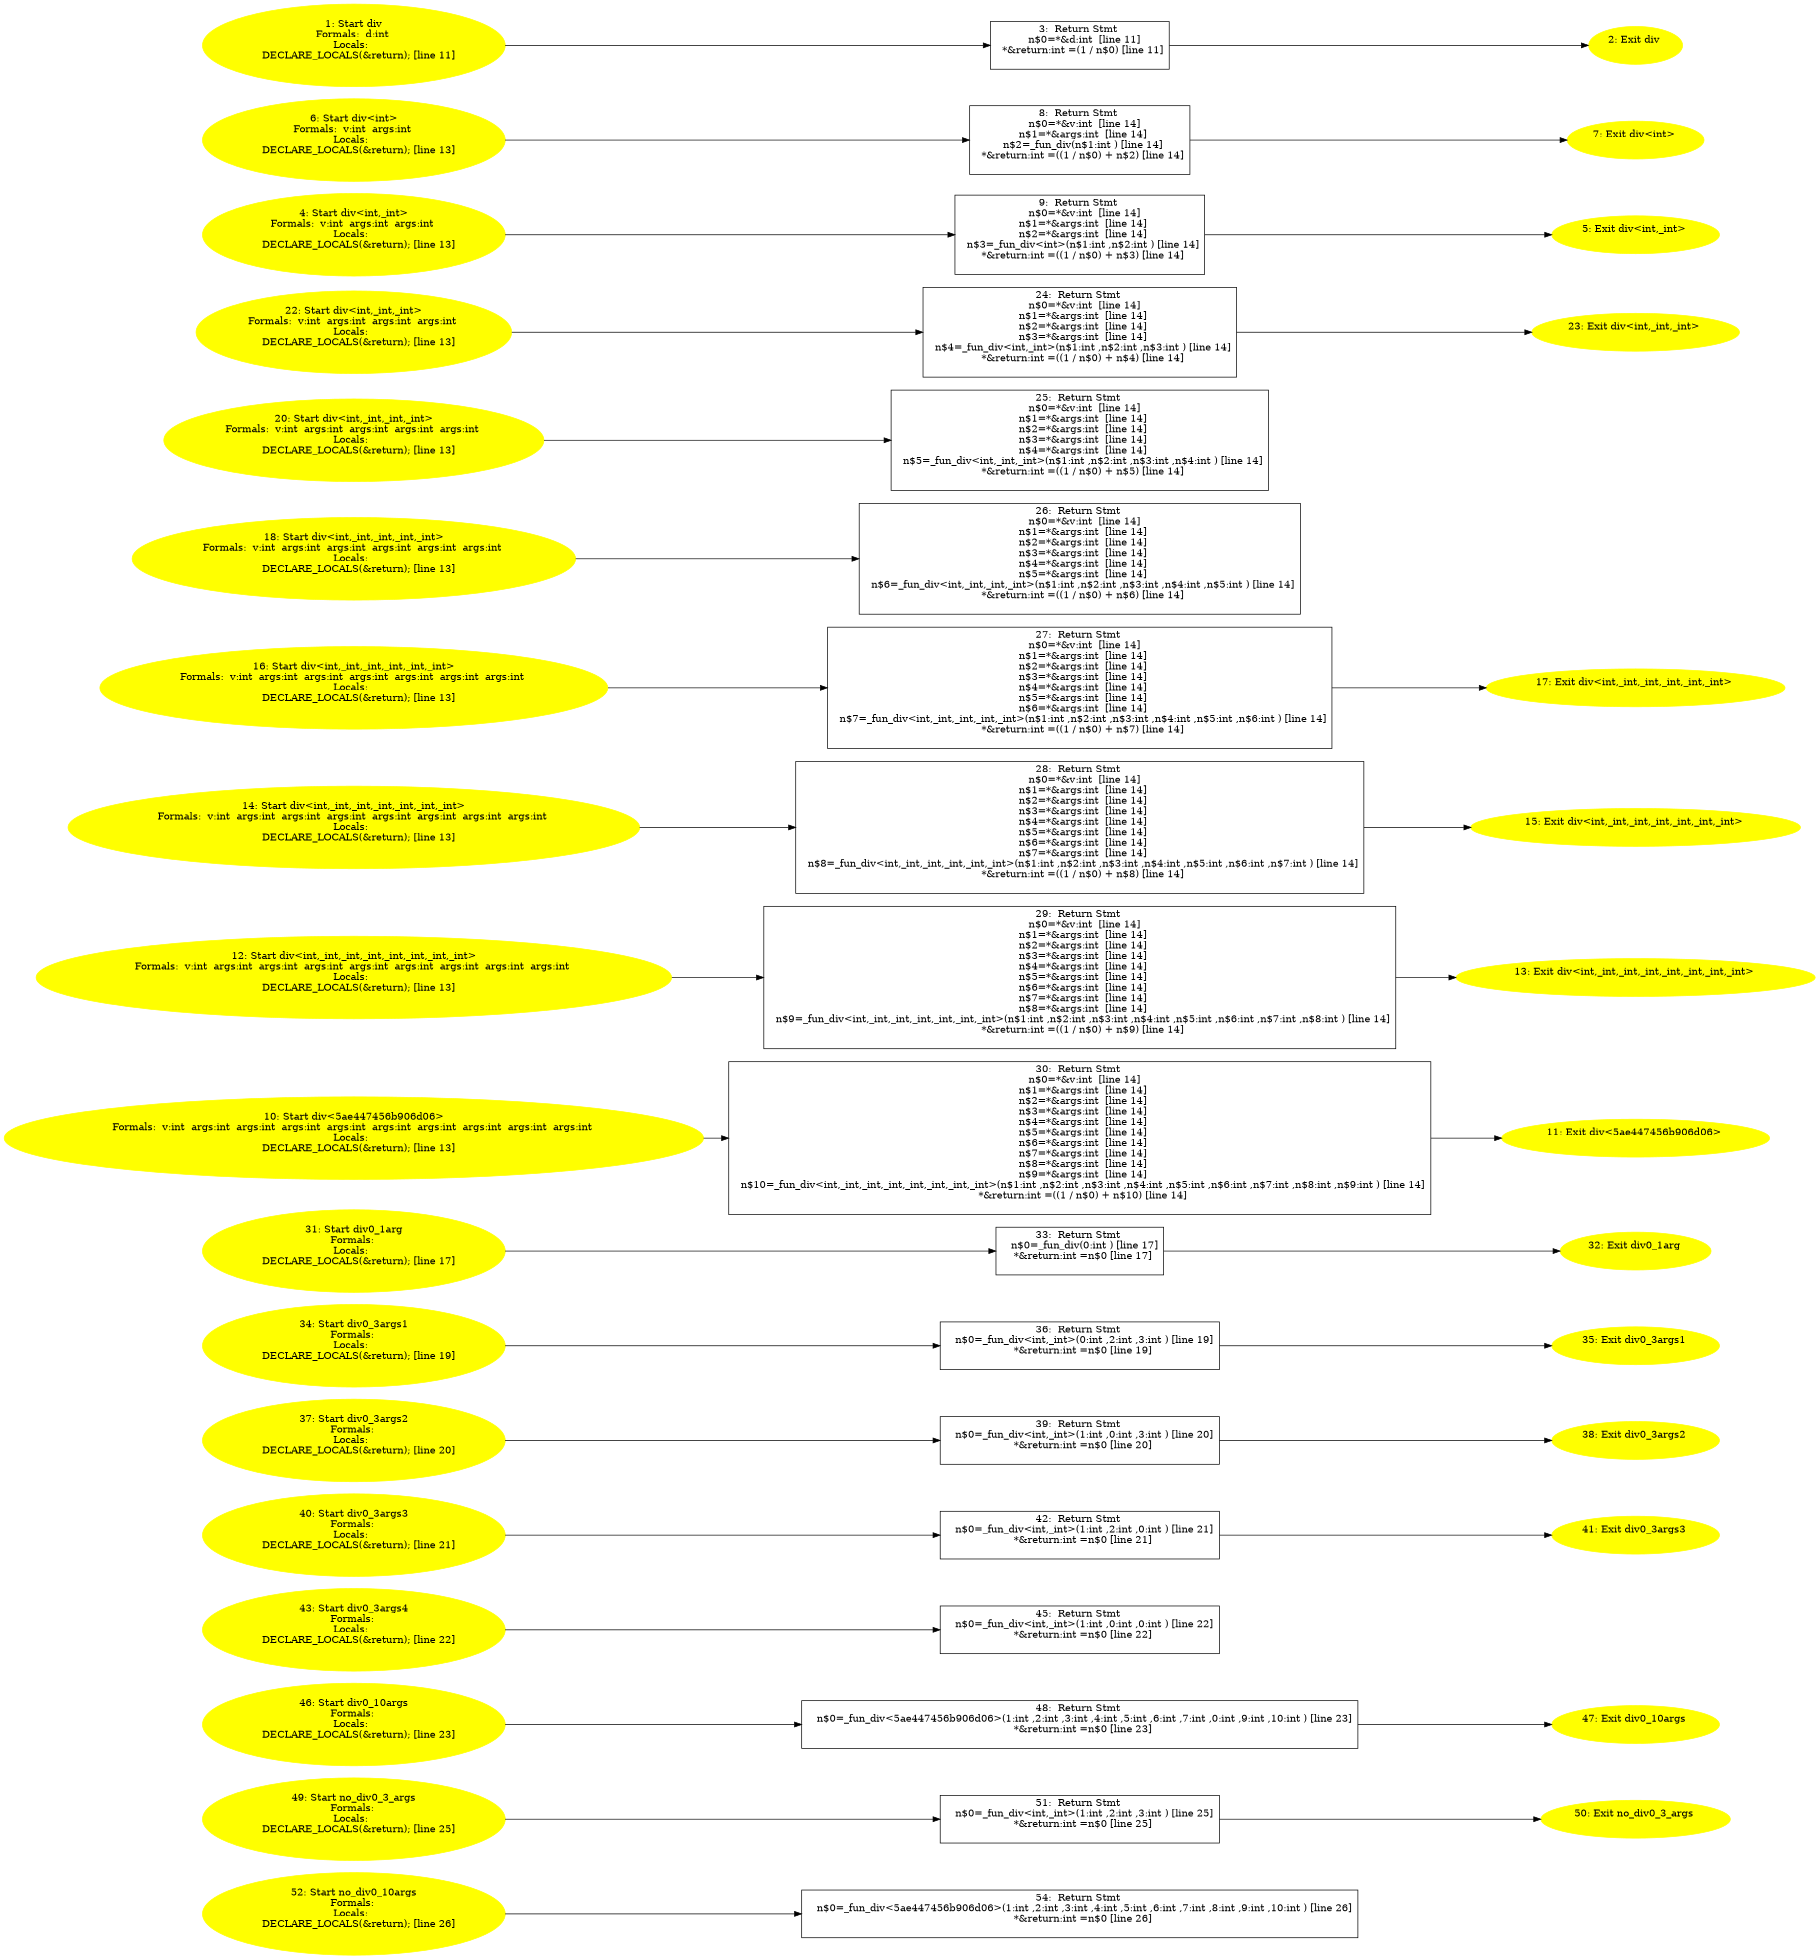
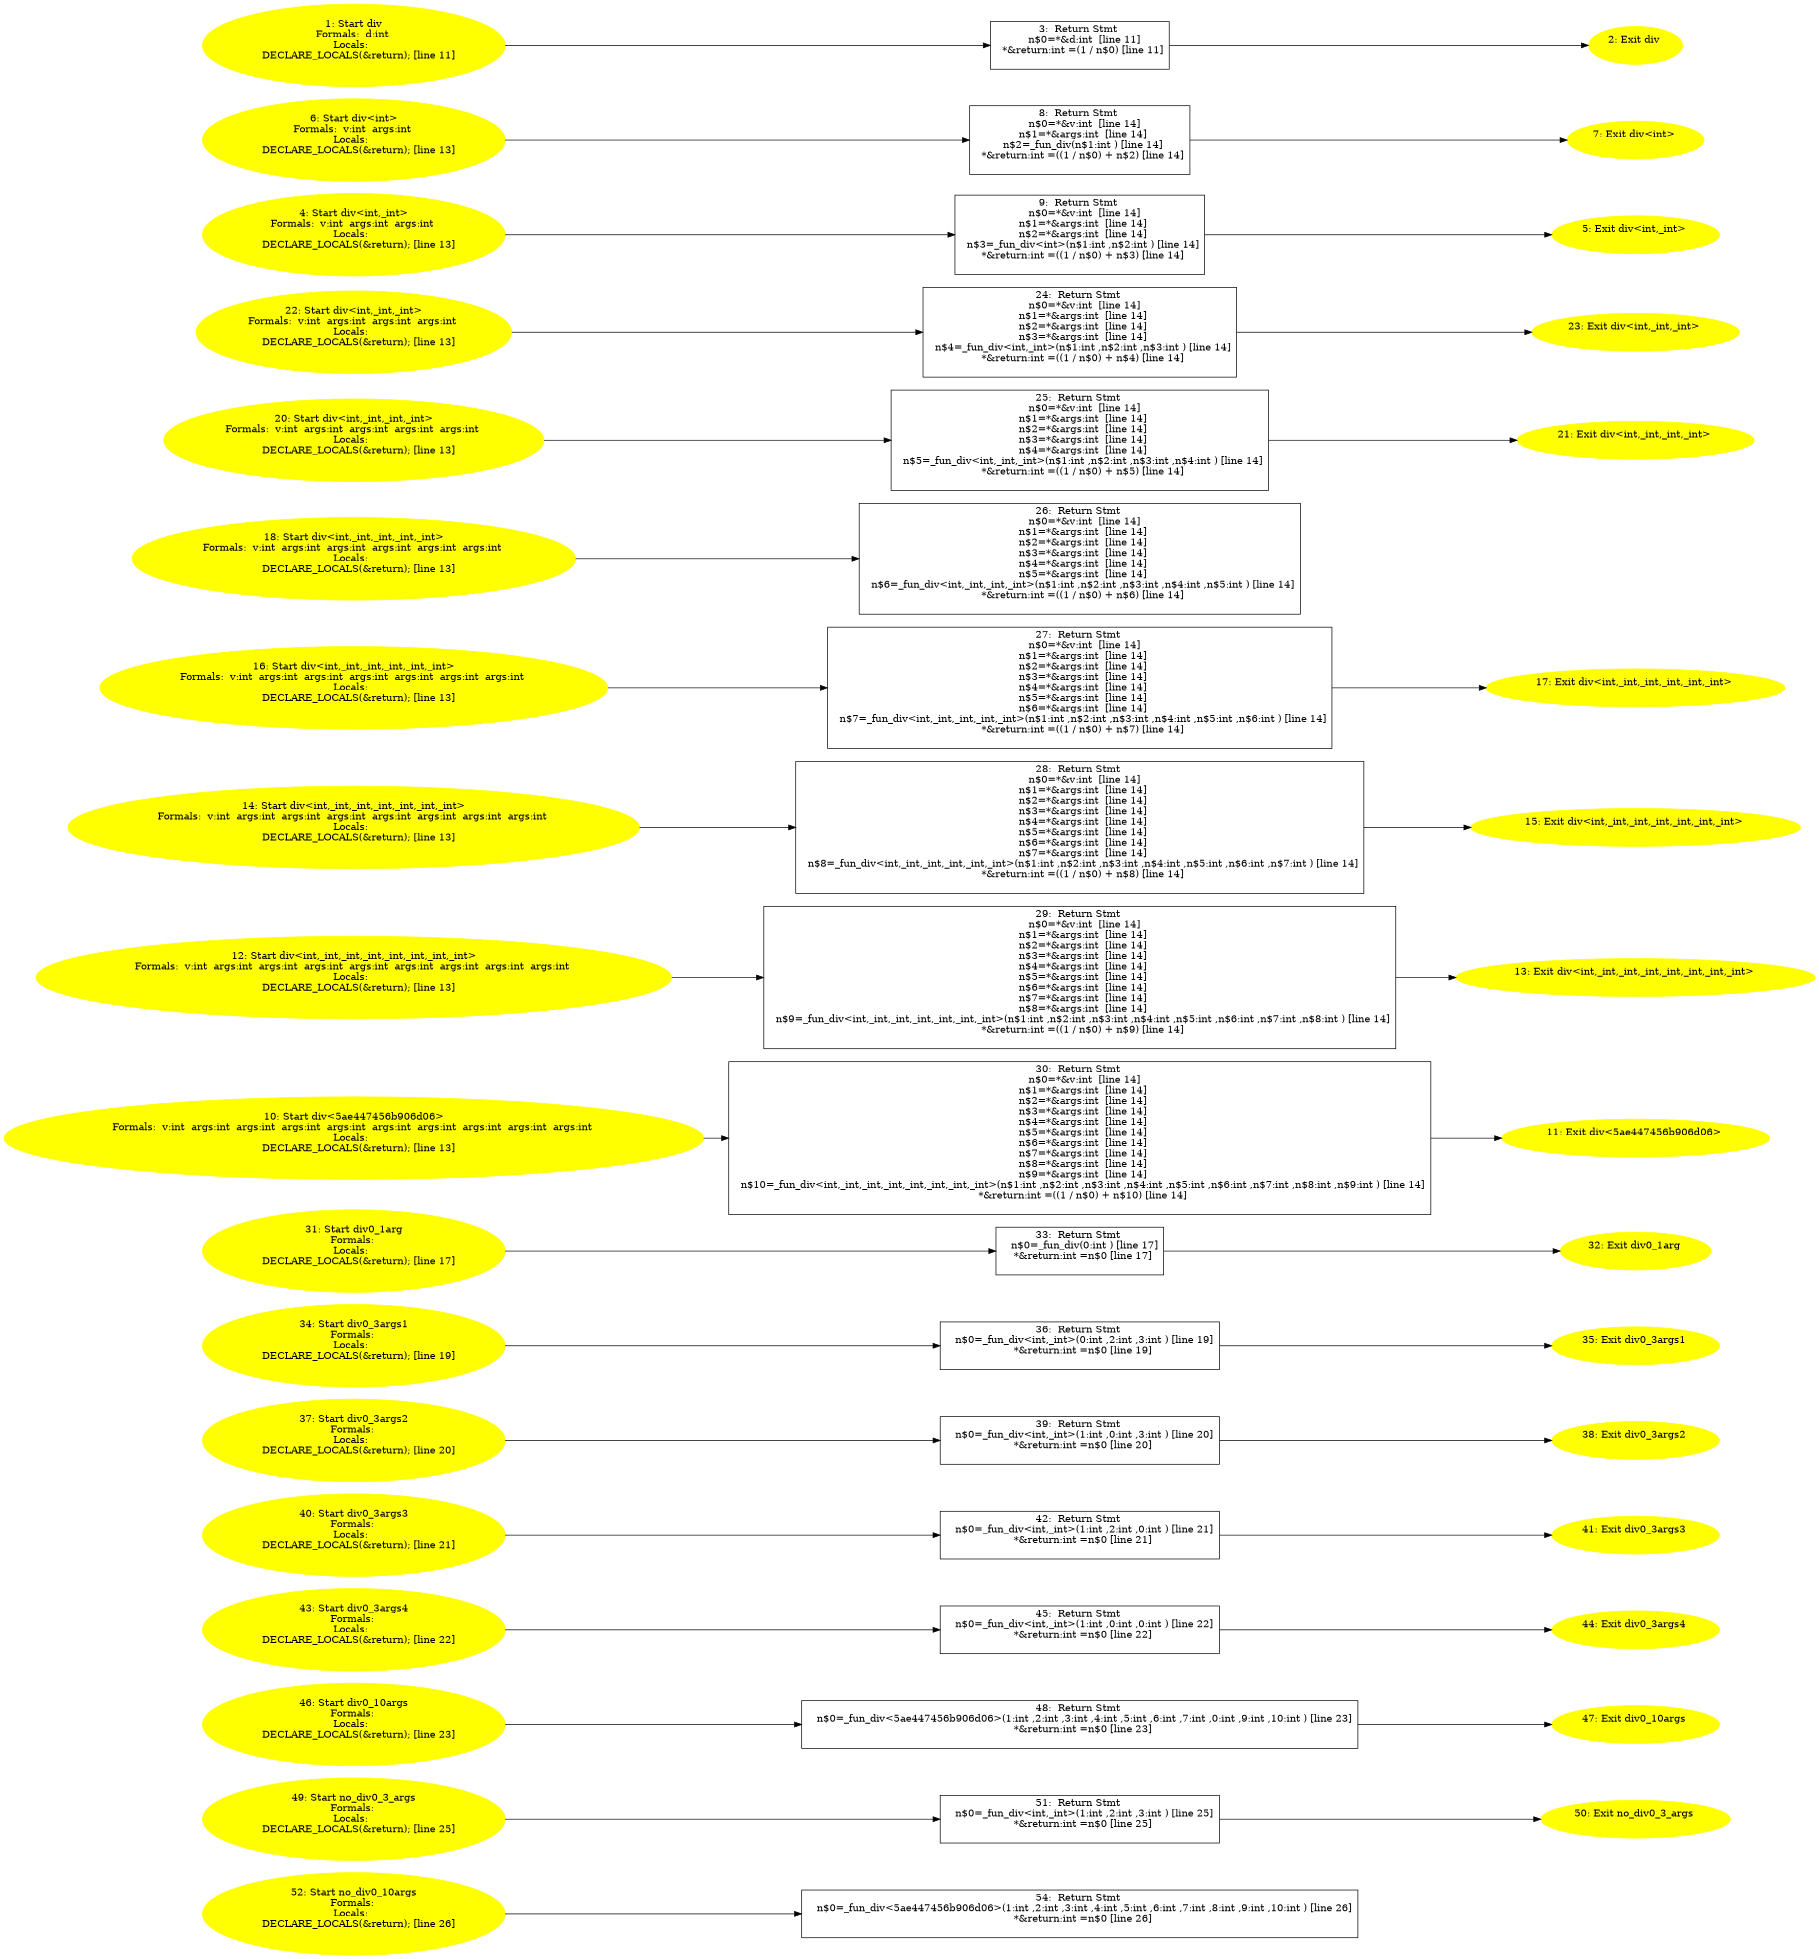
none -> (1636, 440)
none -> (1636, 1630)
